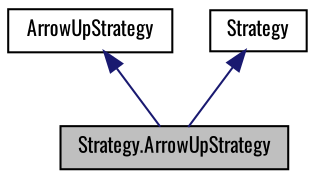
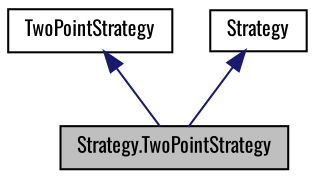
(90, 31) -> (90, 31)
(174, 148) -> (174, 148)
